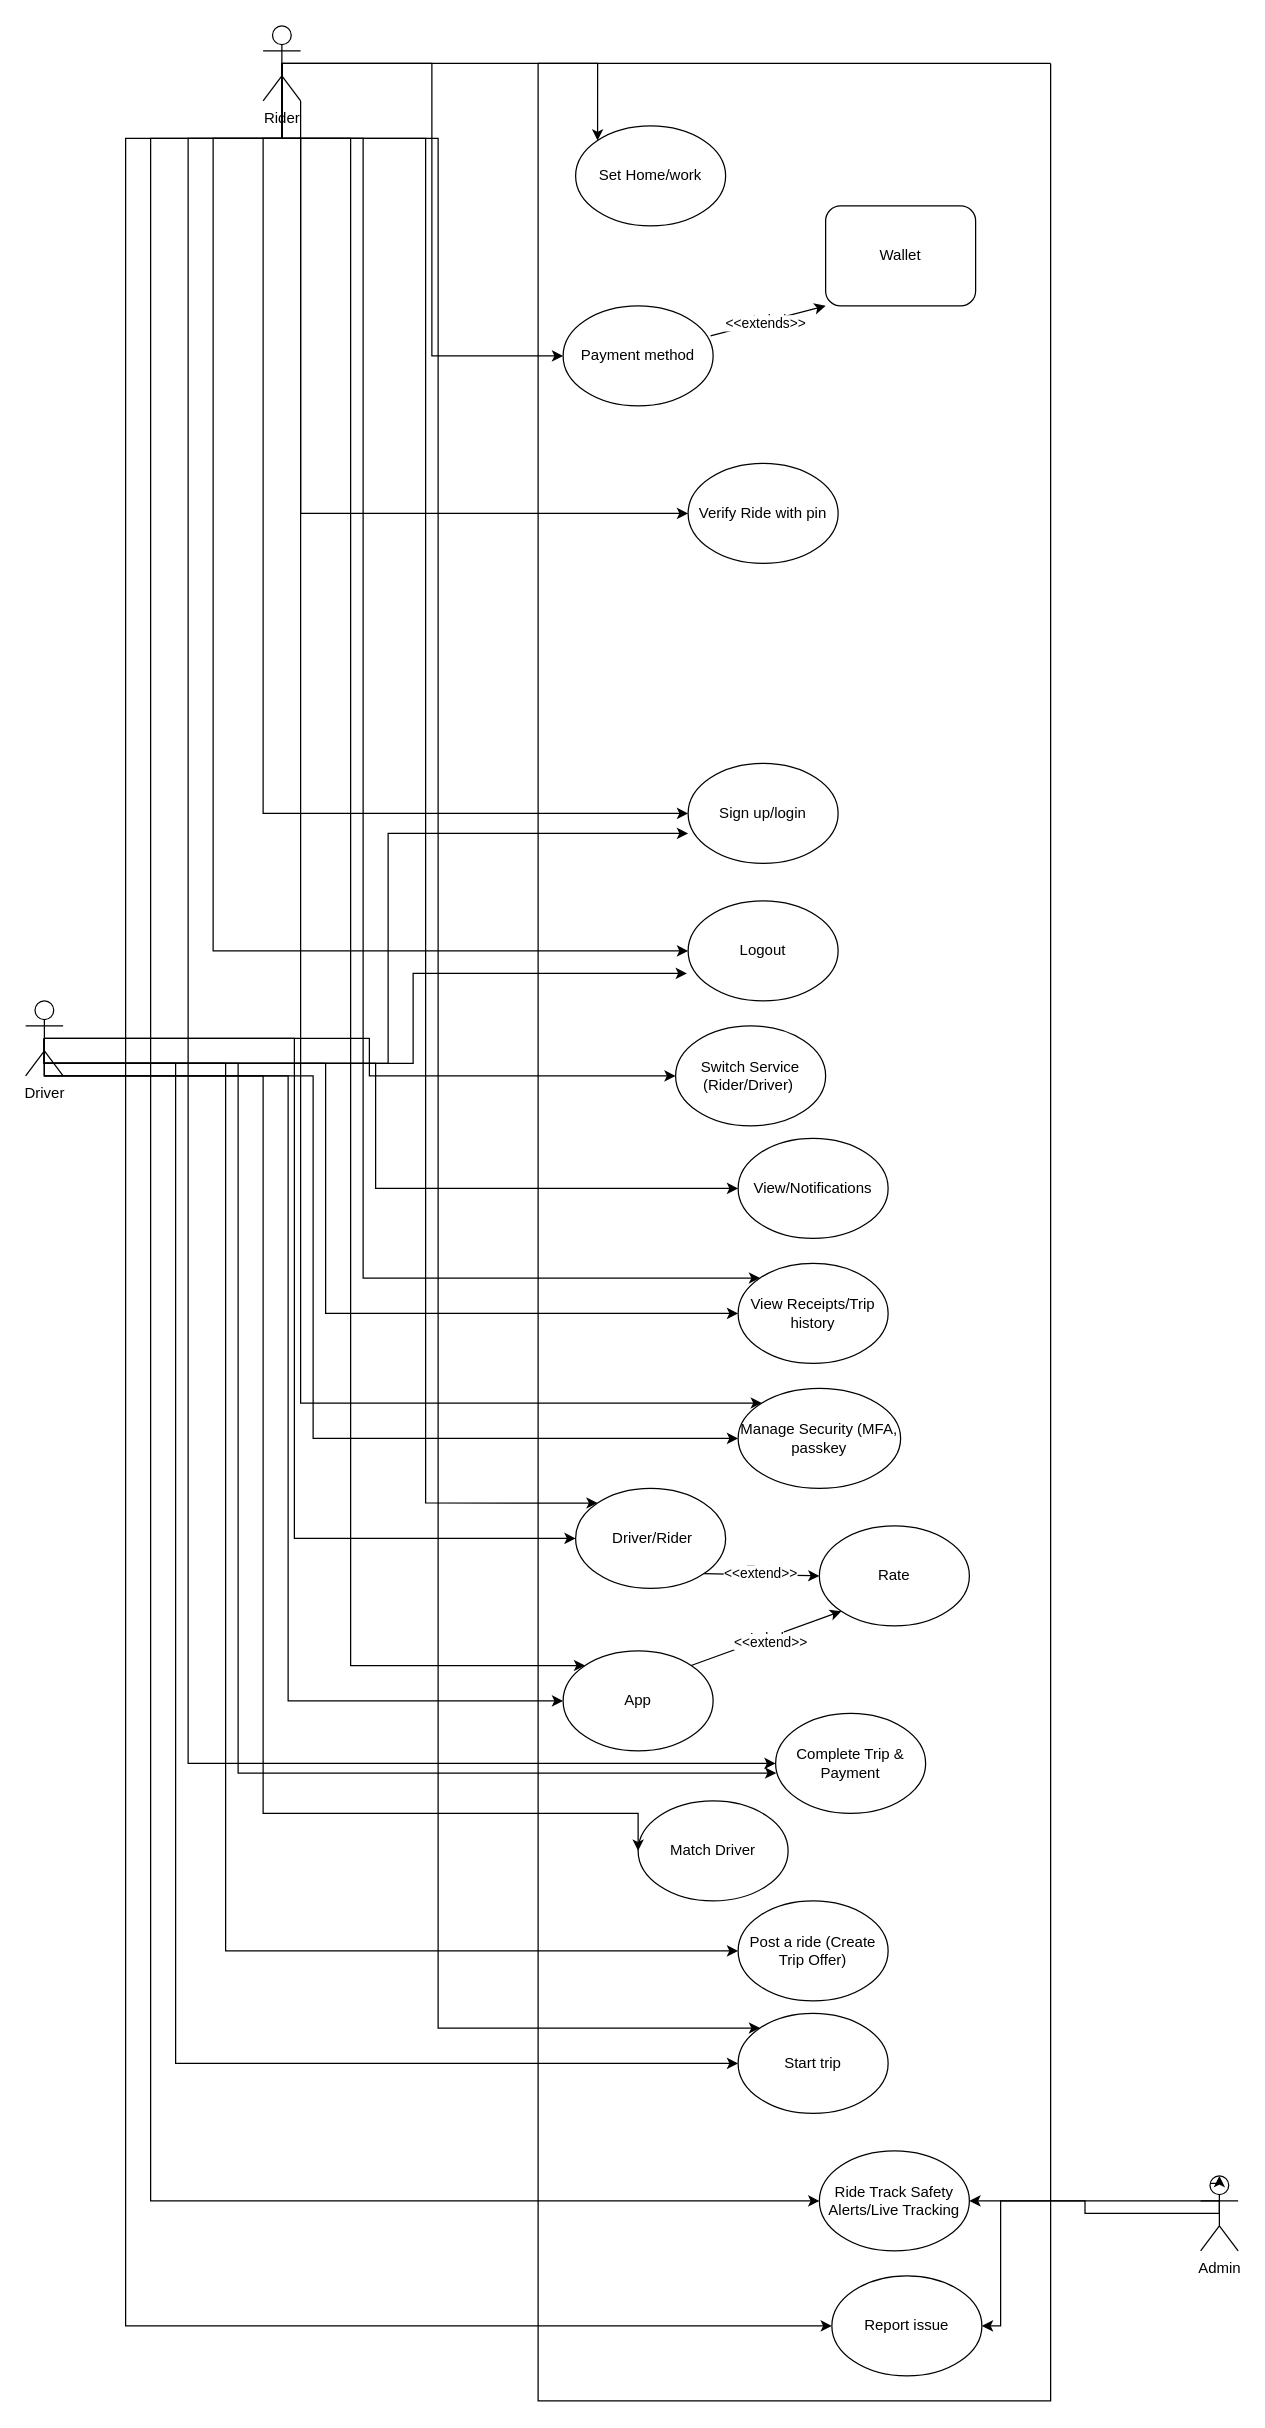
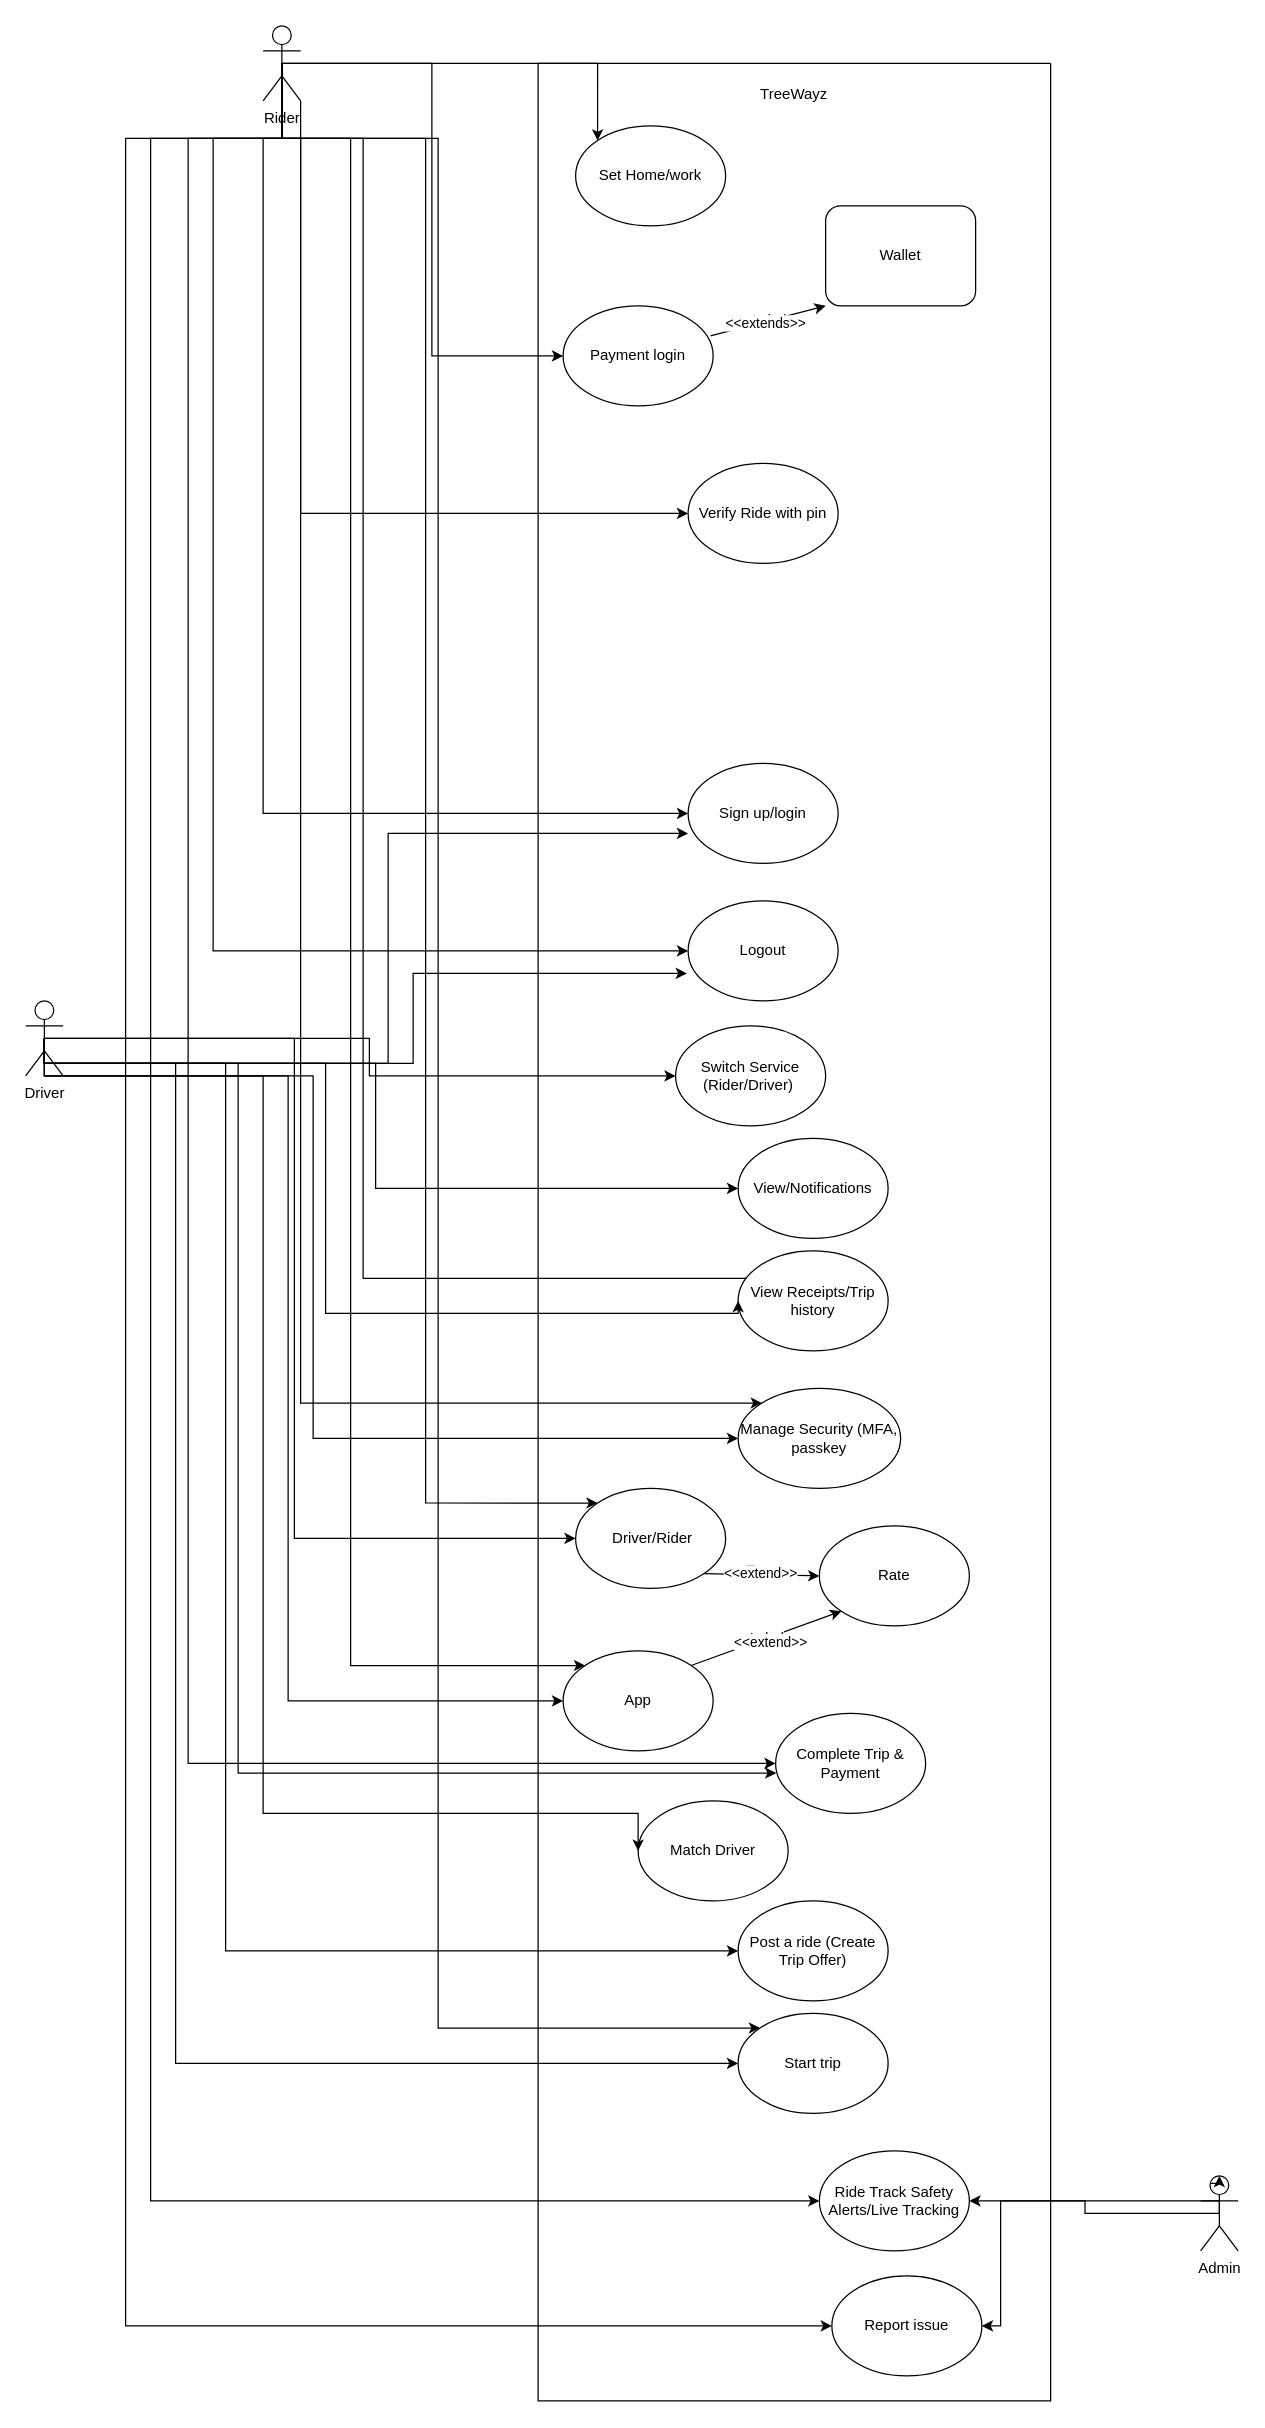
none -> (794, 94)
(638, 356) -> (638, 356)
(813, 1313) -> (813, 1301)
